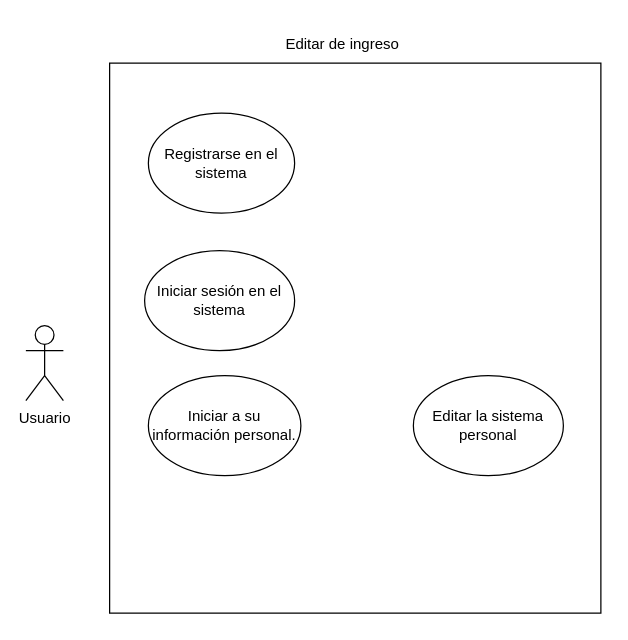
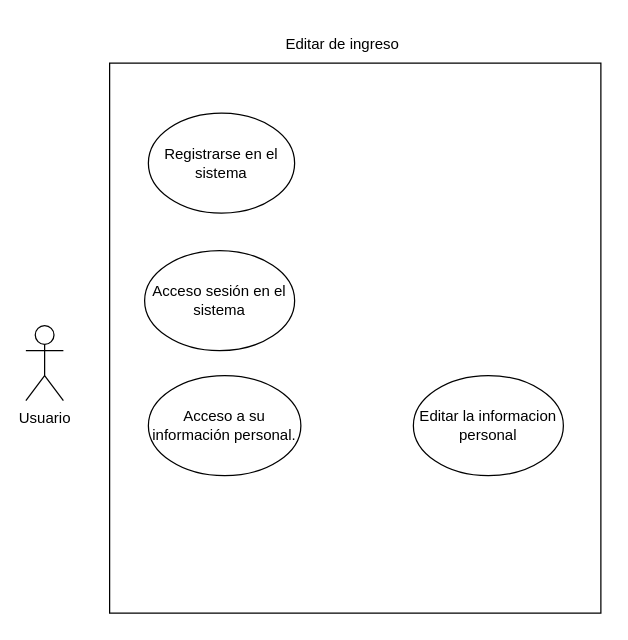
(219, 301) -> (219, 301)
(224, 426) -> (224, 426)
(488, 426) -> (488, 426)
